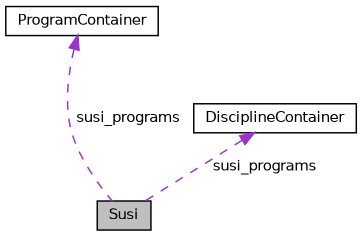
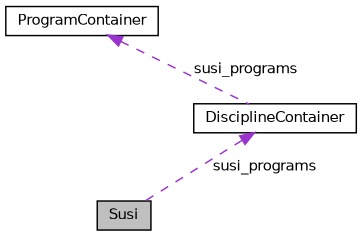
(71, 131) -> (185, 73)
